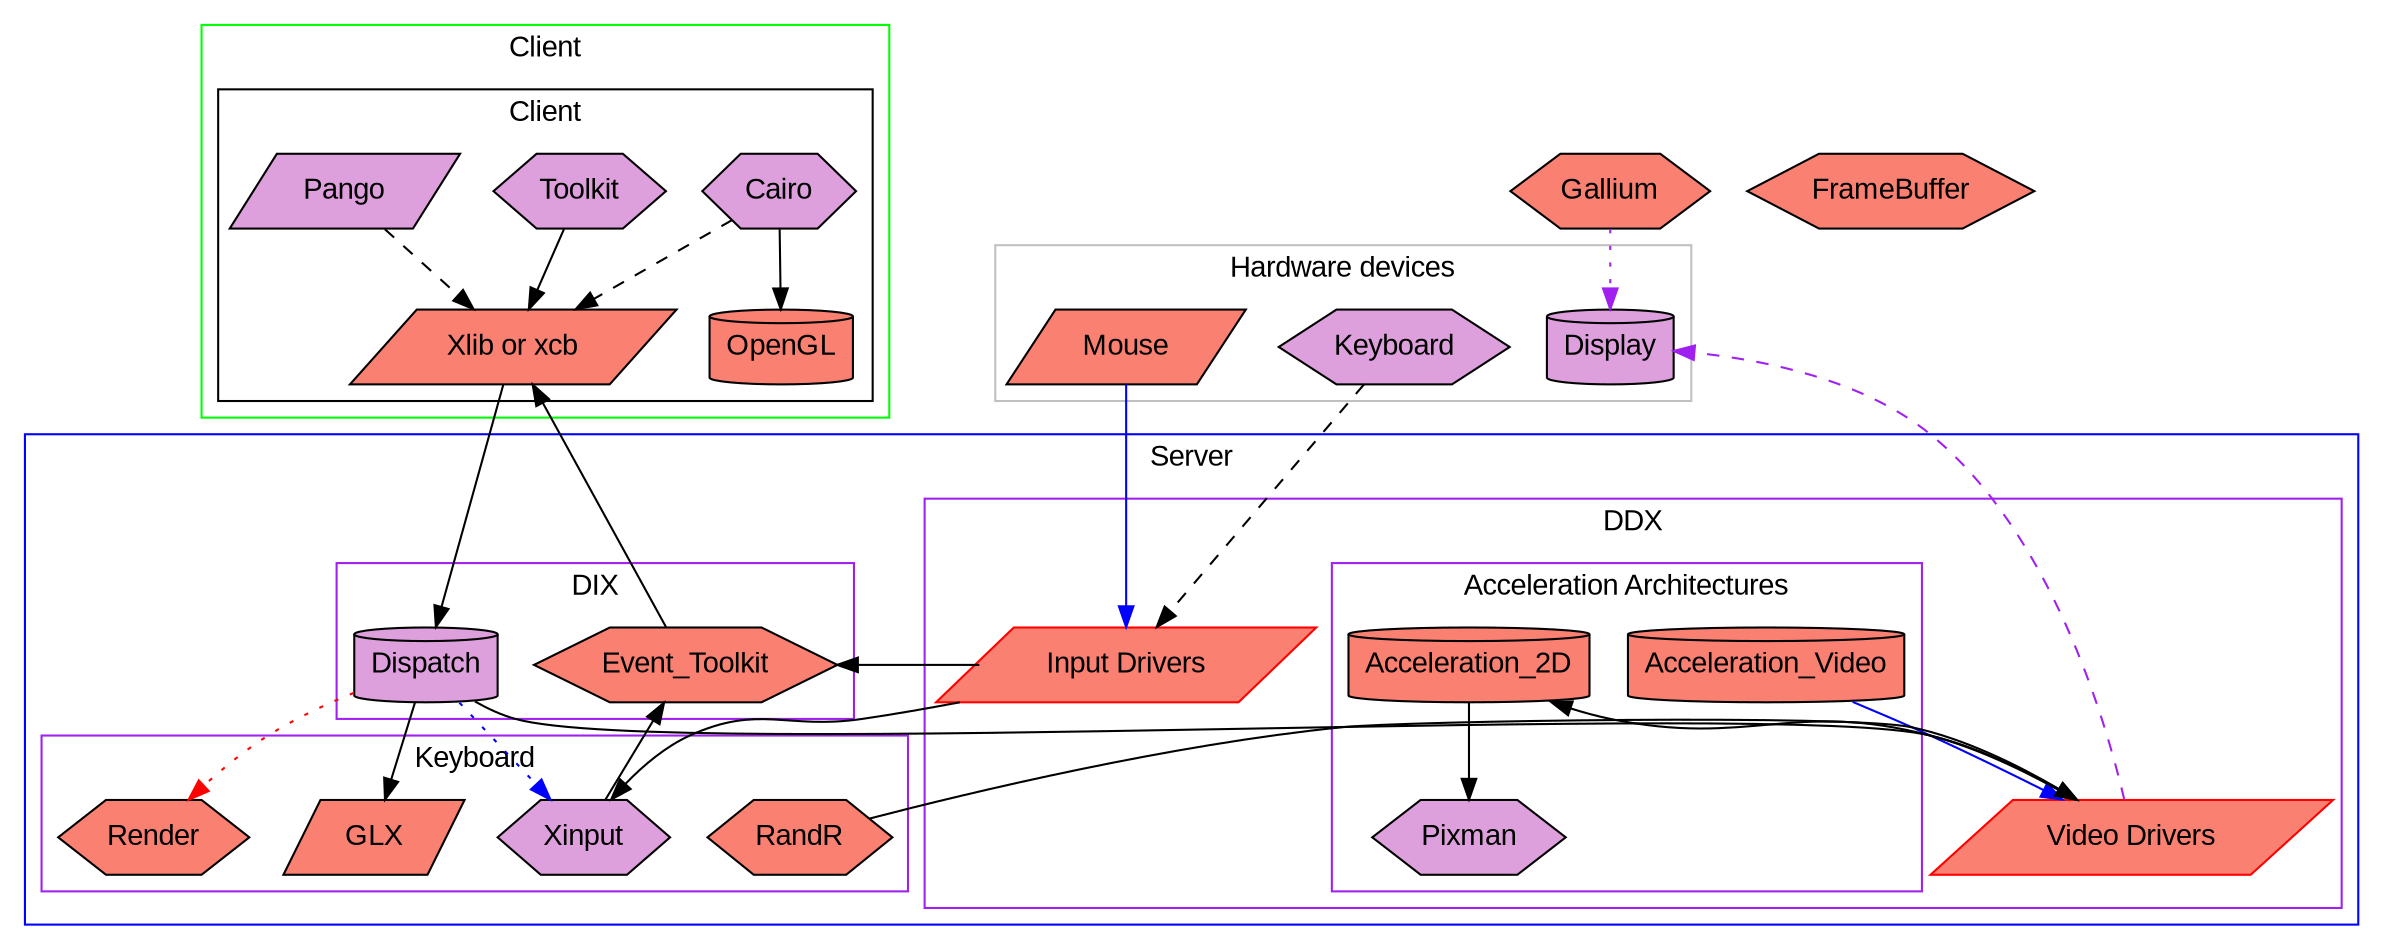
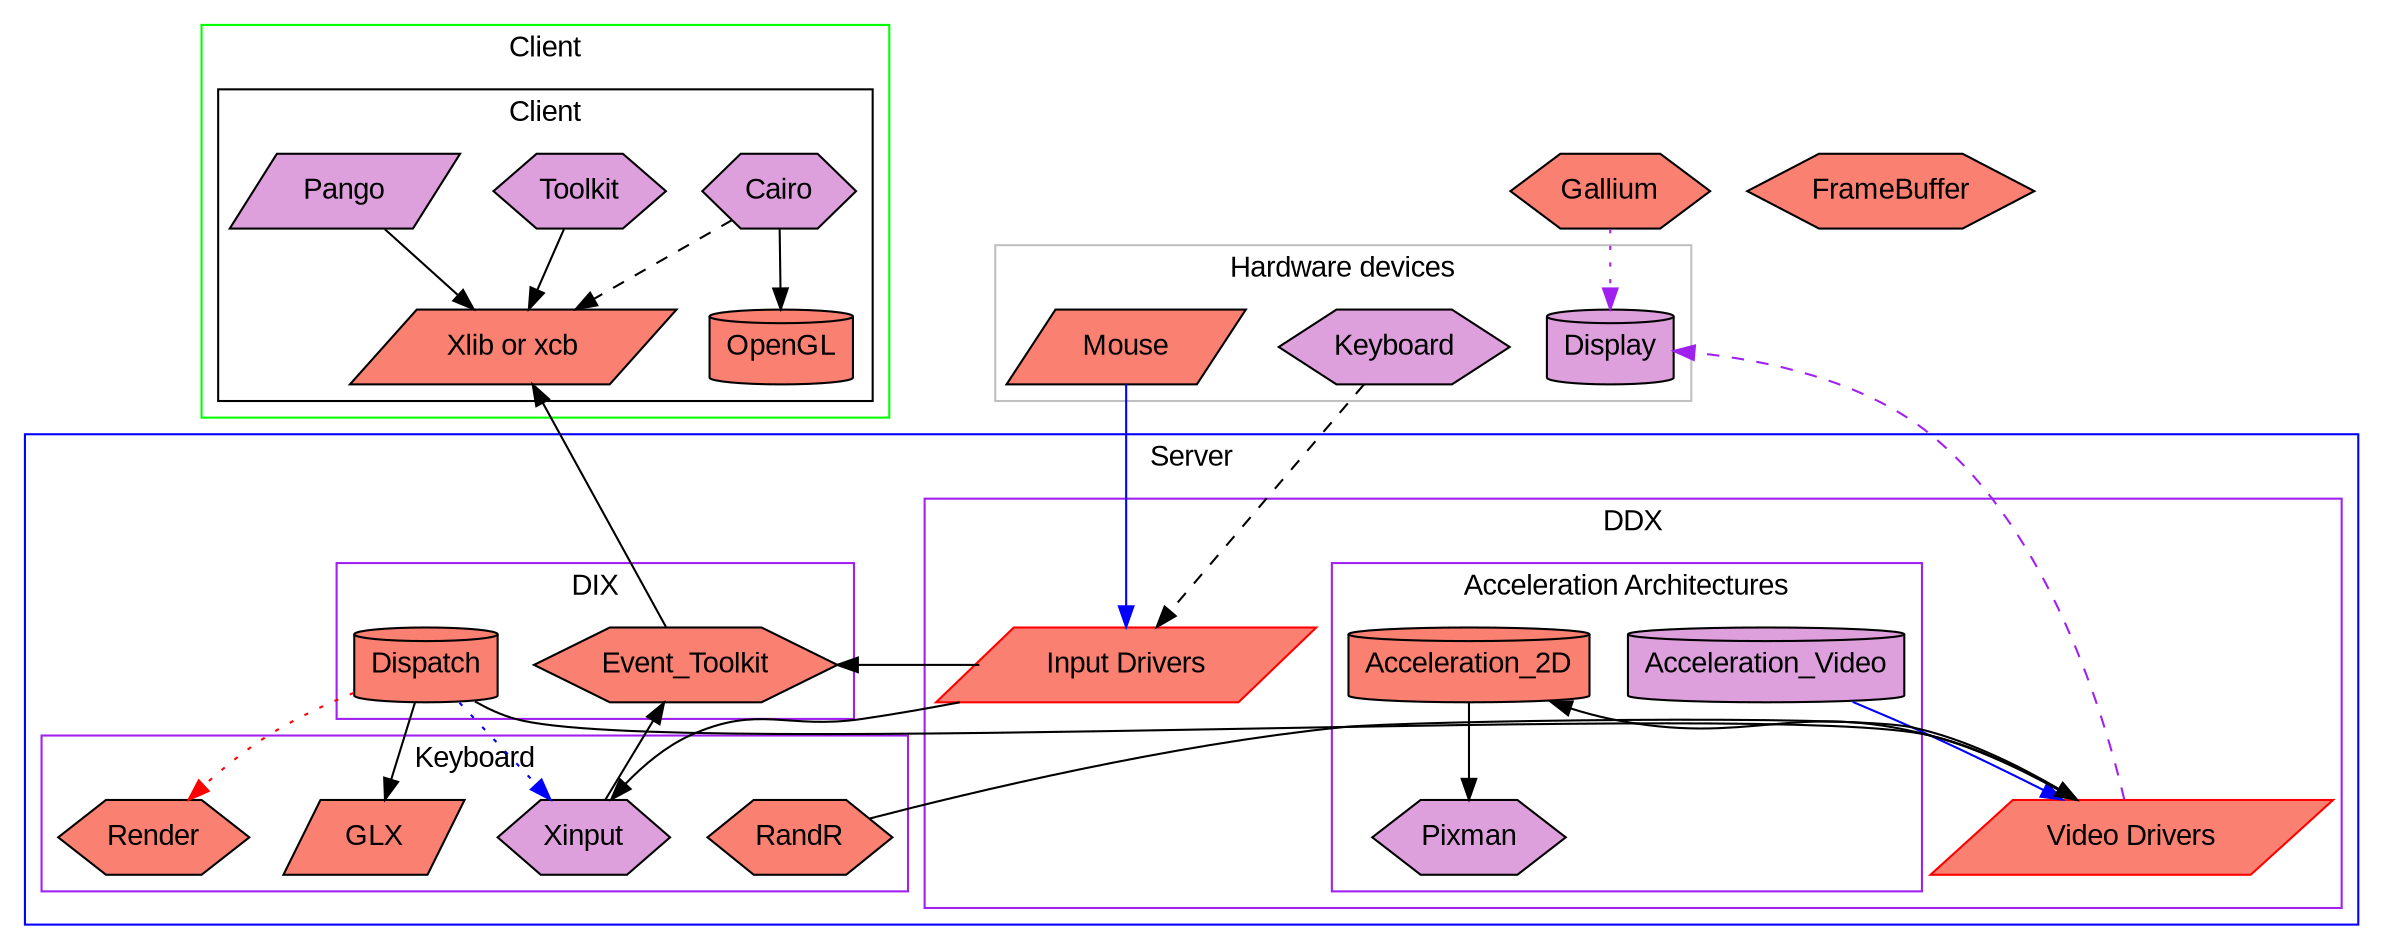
(421, 262) -> (421, 262)
(472, 496) -> none
(426, 665) -> (426, 665)
(1766, 665) -> (1766, 665)
